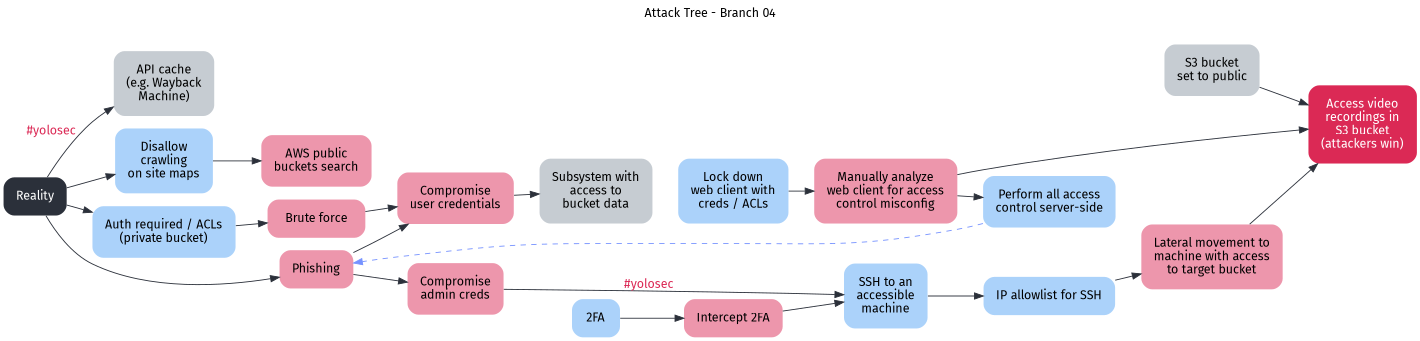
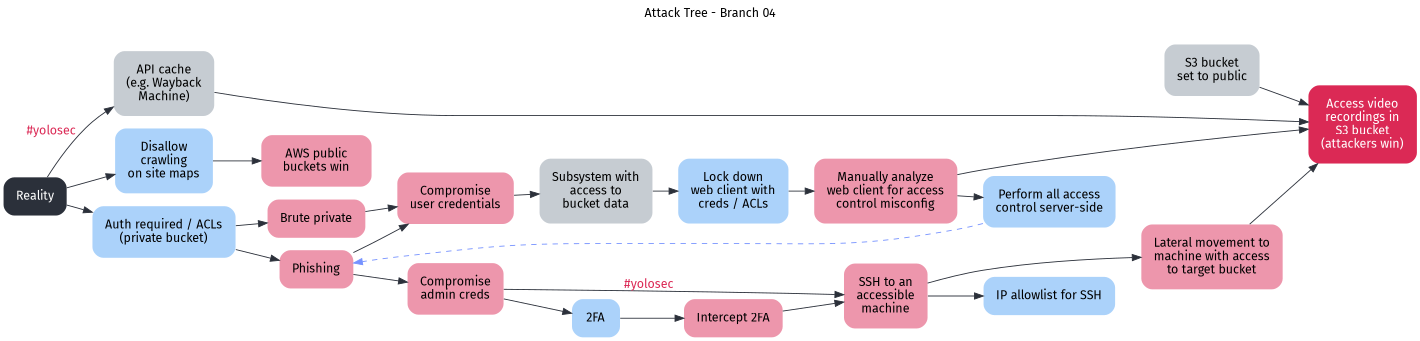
none -> (756, 116)
(316, 161) -> (316, 161)
none -> (661, 191)
(316, 219) -> (316, 219)
(1124, 278) -> (1029, 264)
(147, 280) -> (253, 254)
(886, 296) -> (886, 296)
none -> (533, 305)
